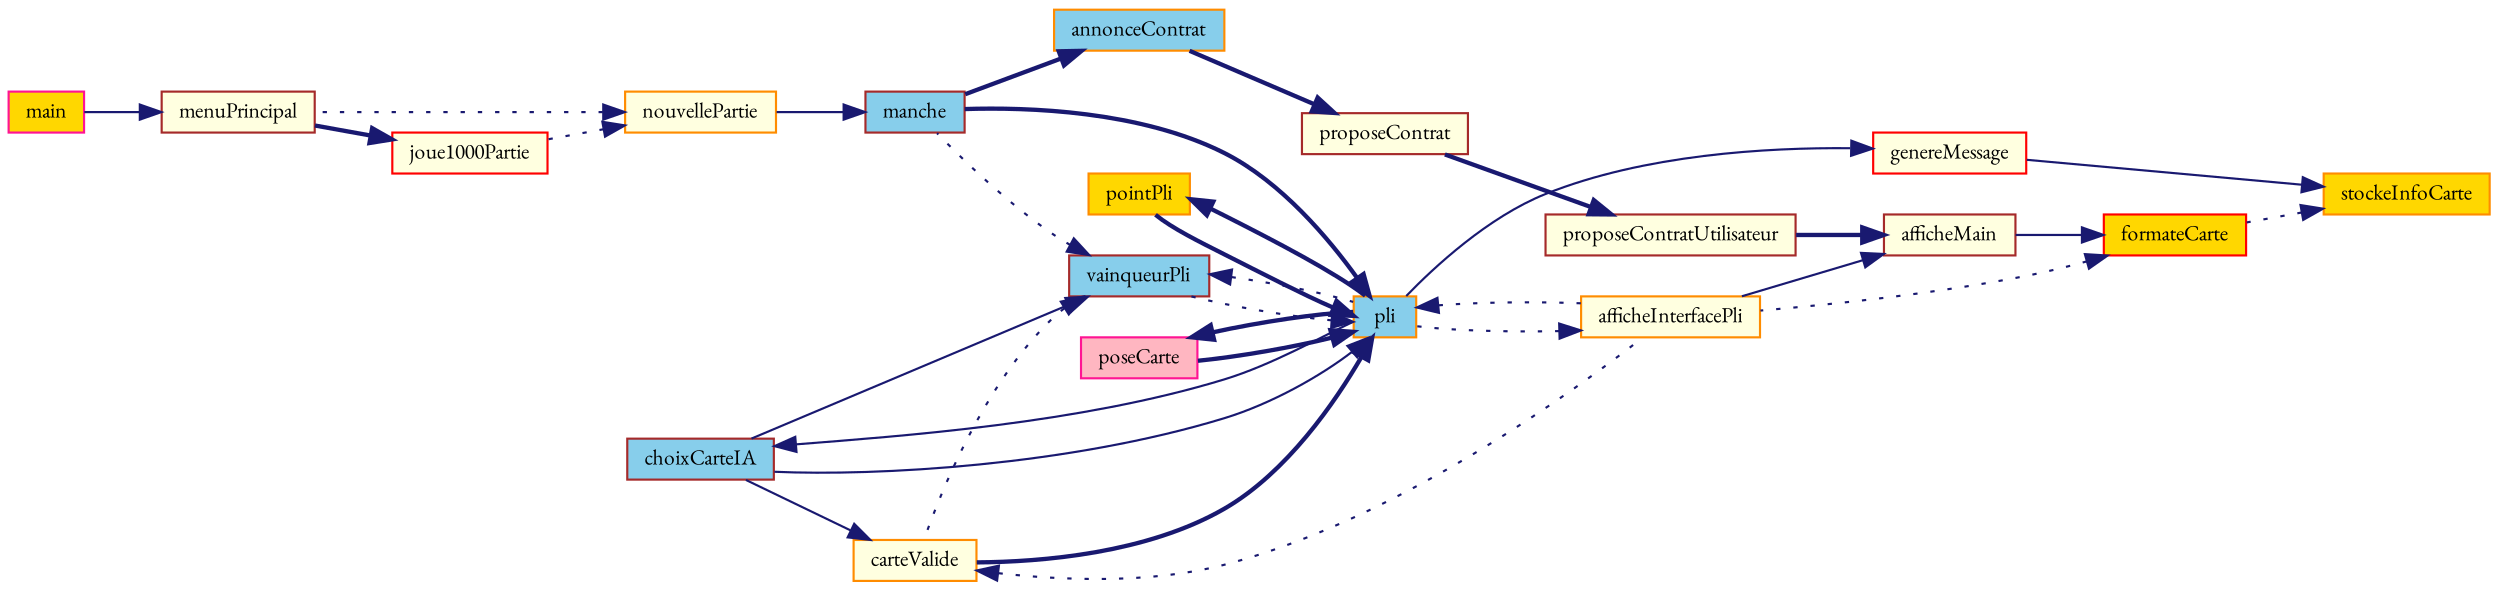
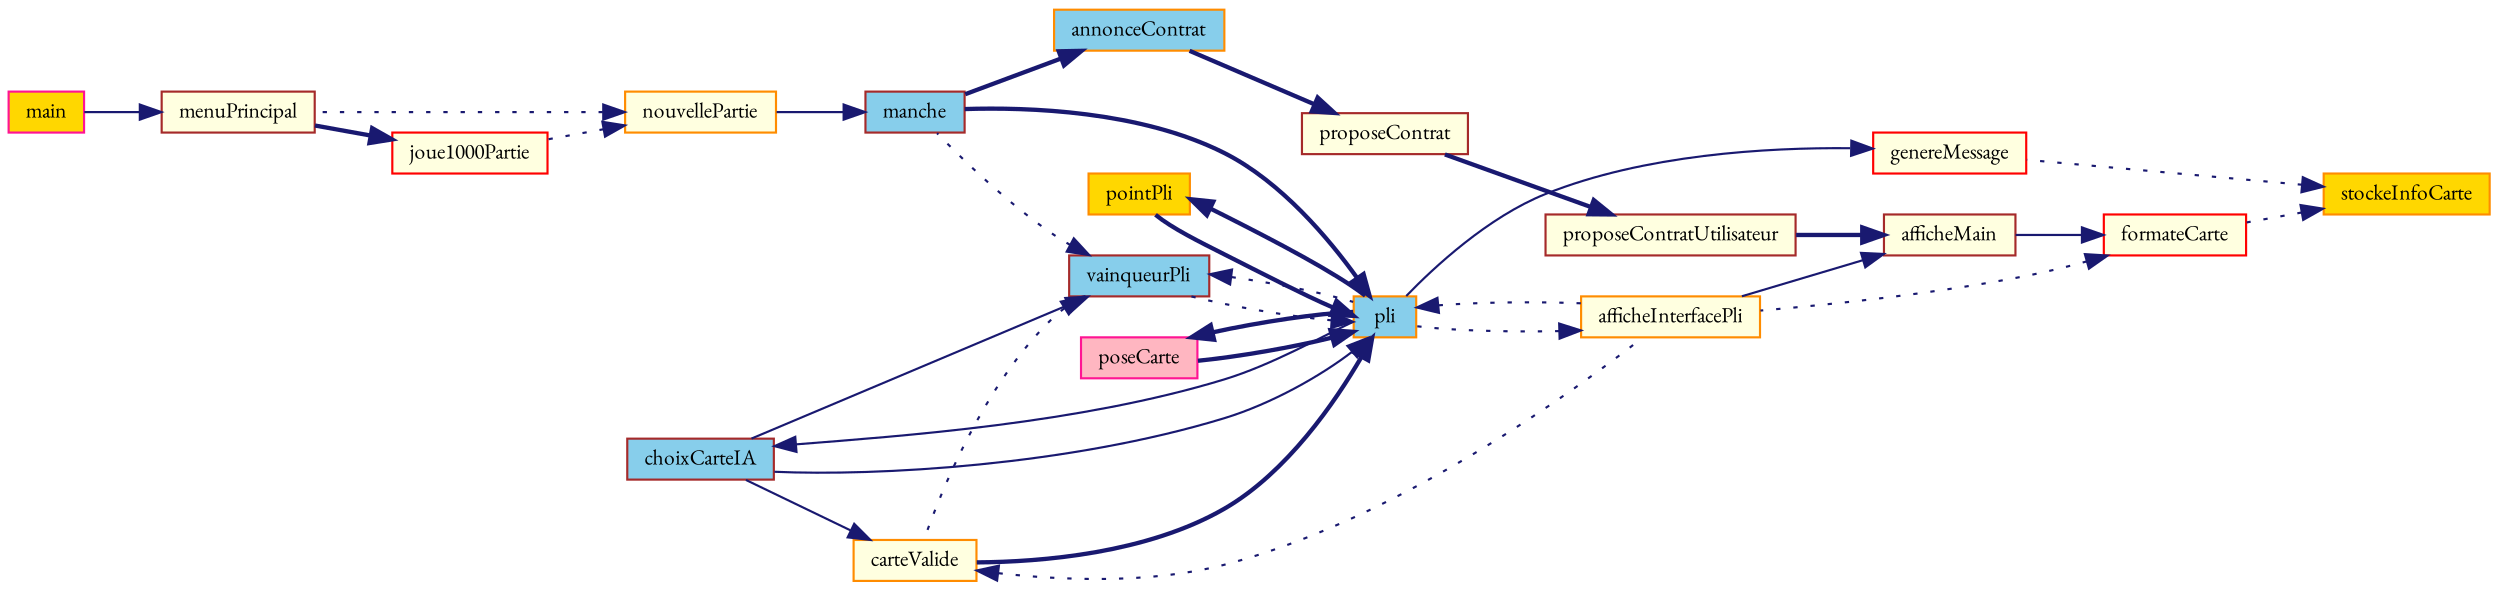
(2164, 172) -> (2164, 172)
(2175, 235) -> (2175, 235)
